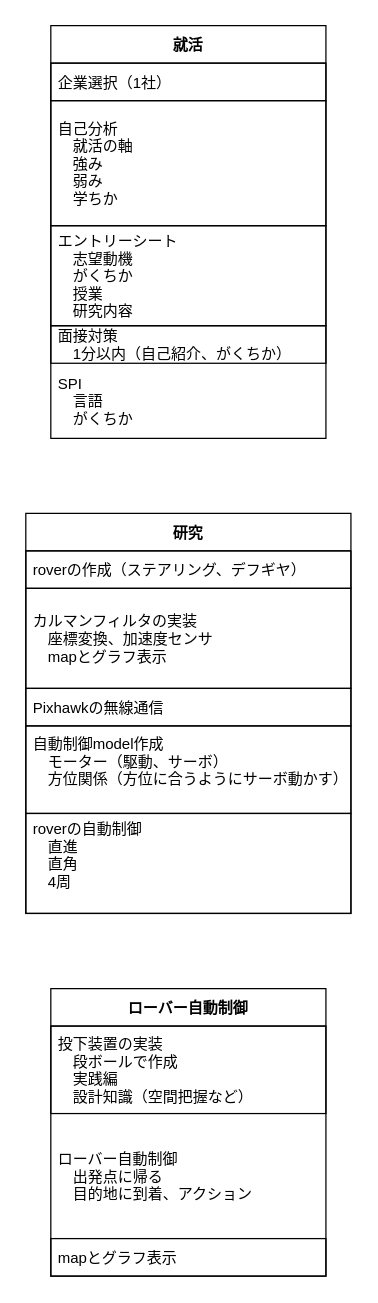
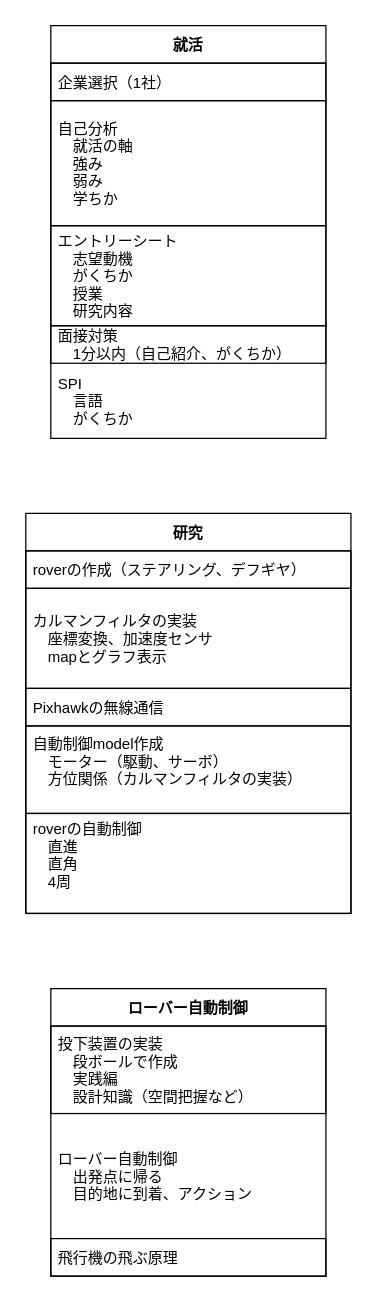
(97, 744) -> (97, 744)
(115, 1258) -> (118, 1258)
